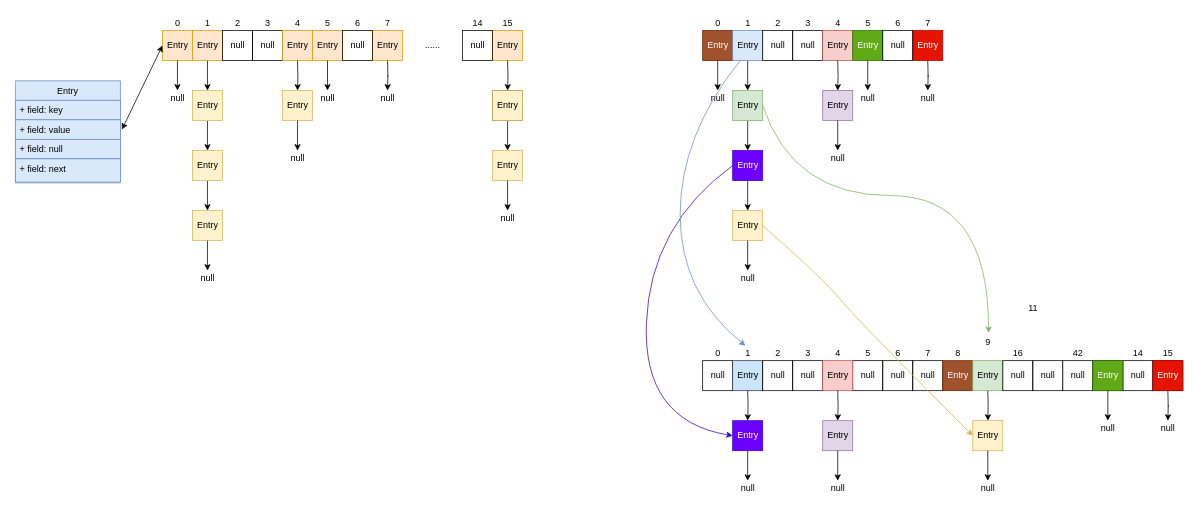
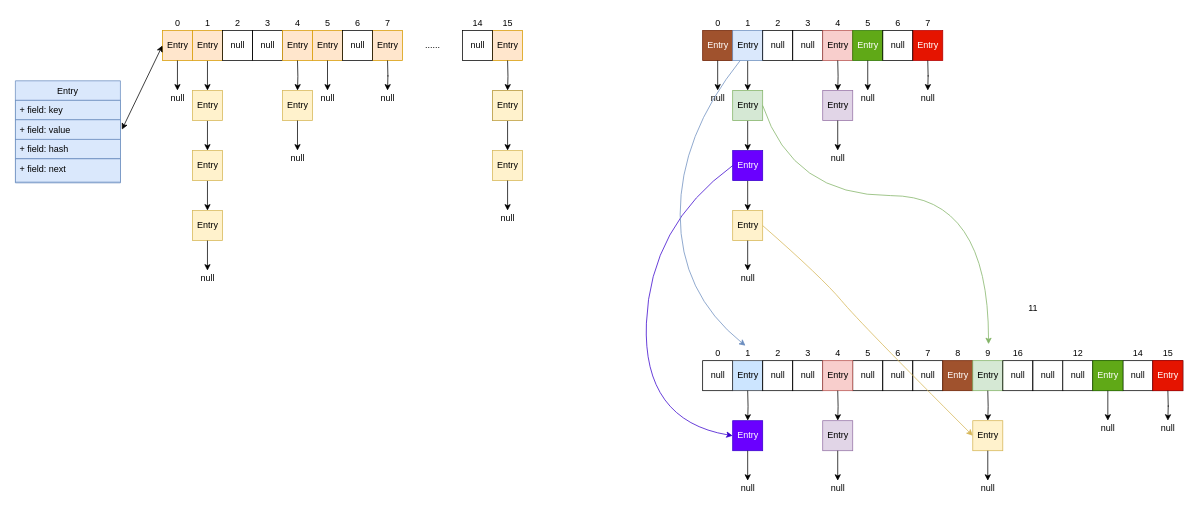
(44, 149) -> (46, 149)
(987, 342) -> (987, 353)
(1078, 353) -> (1078, 353)
